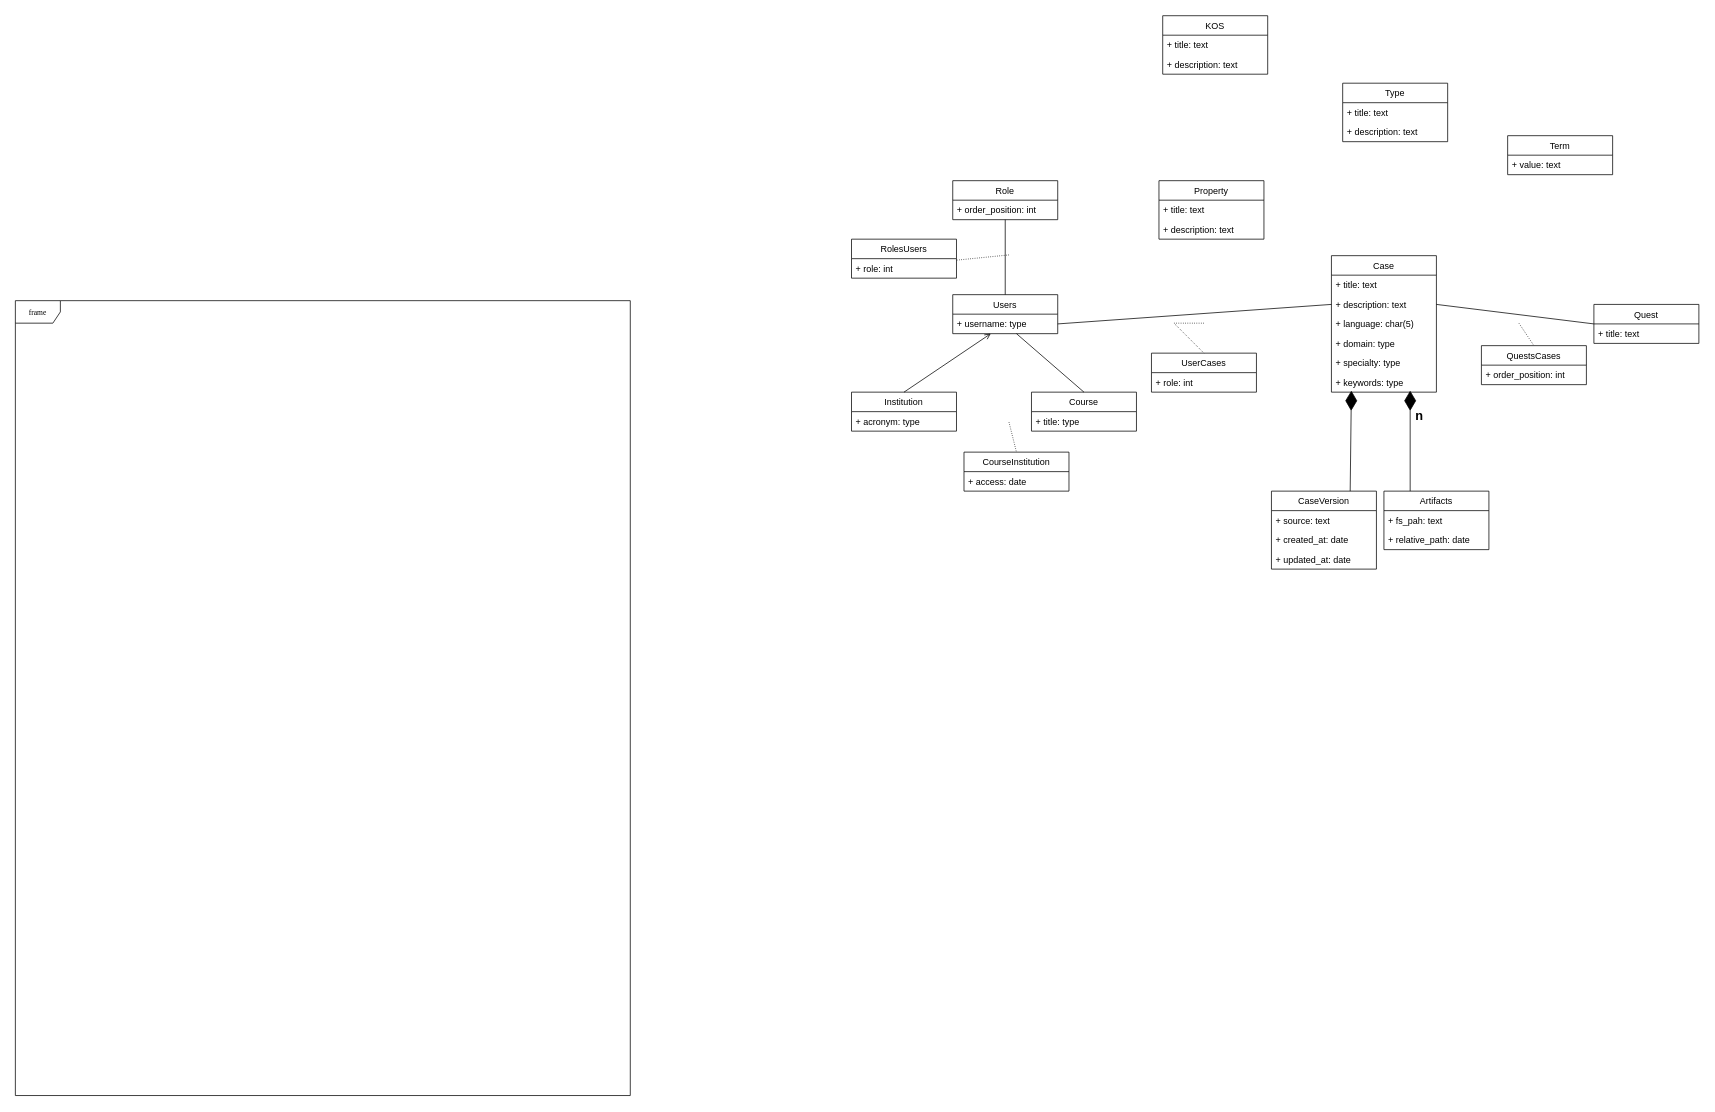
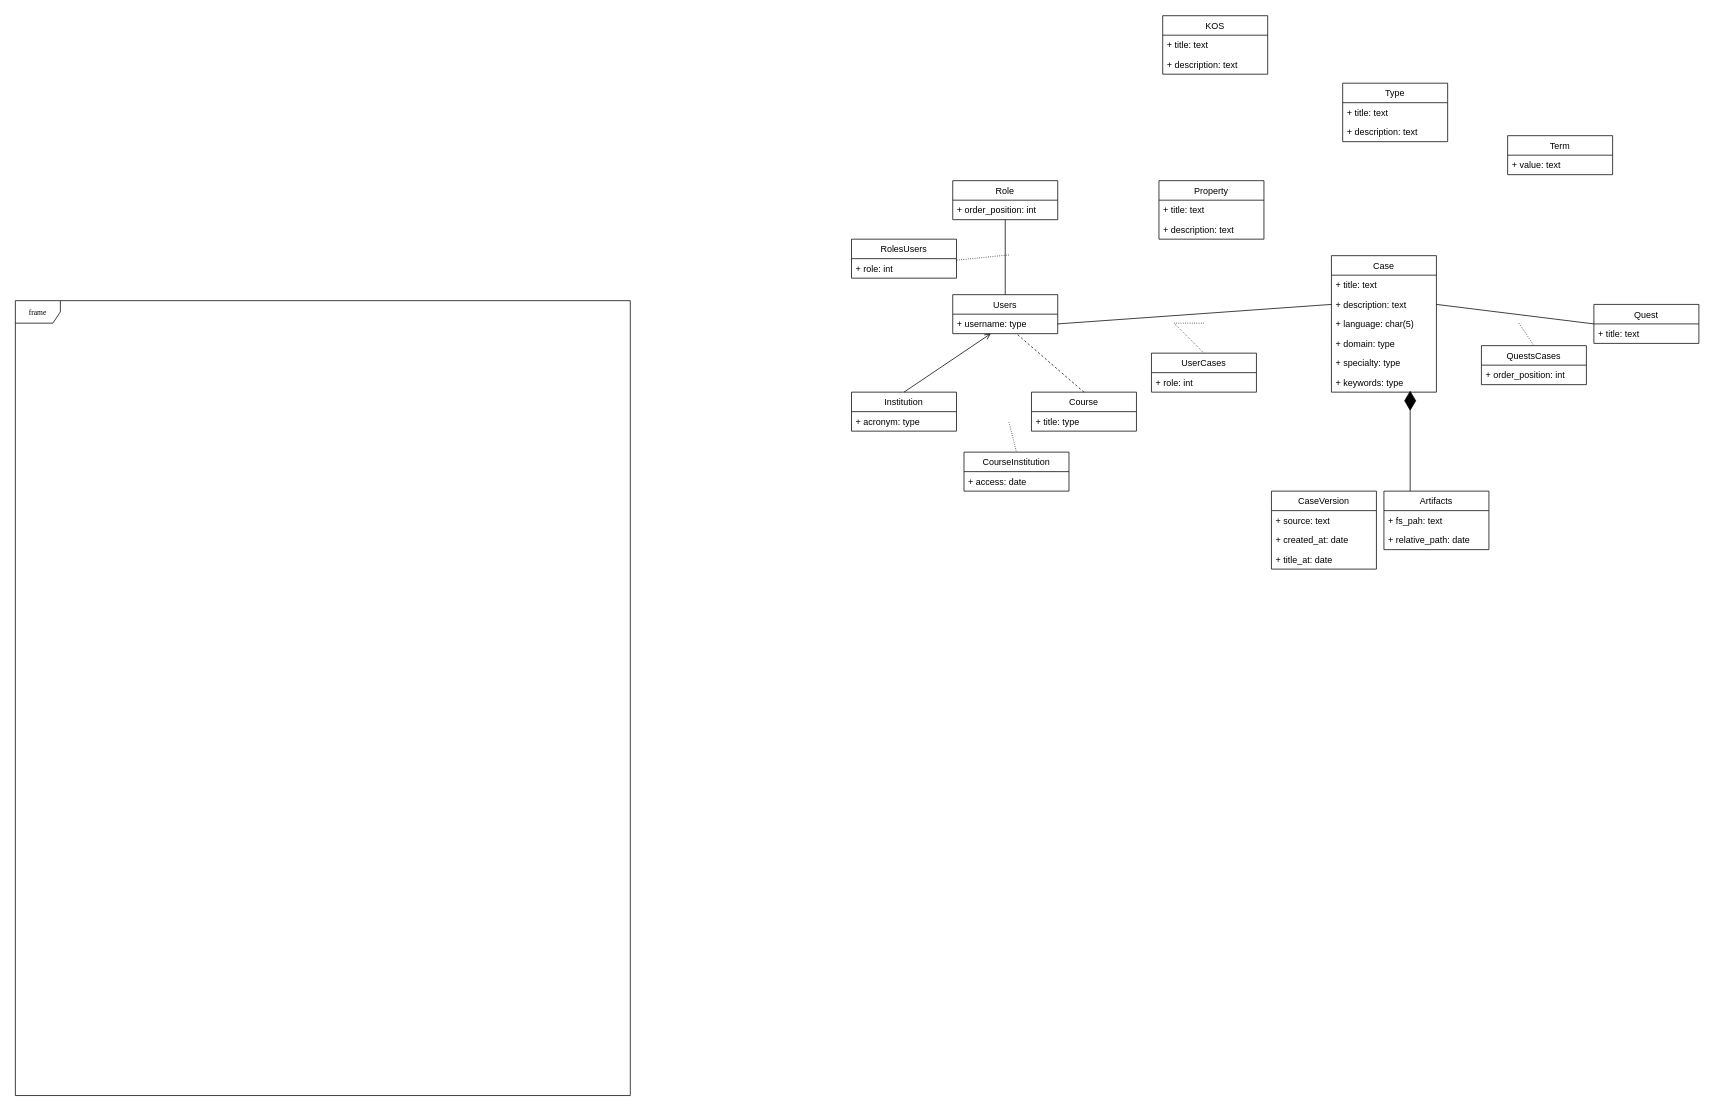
(1049, 362) -> (1049, 362)
(1351, 461) -> none
(1318, 560) -> (1310, 560)
